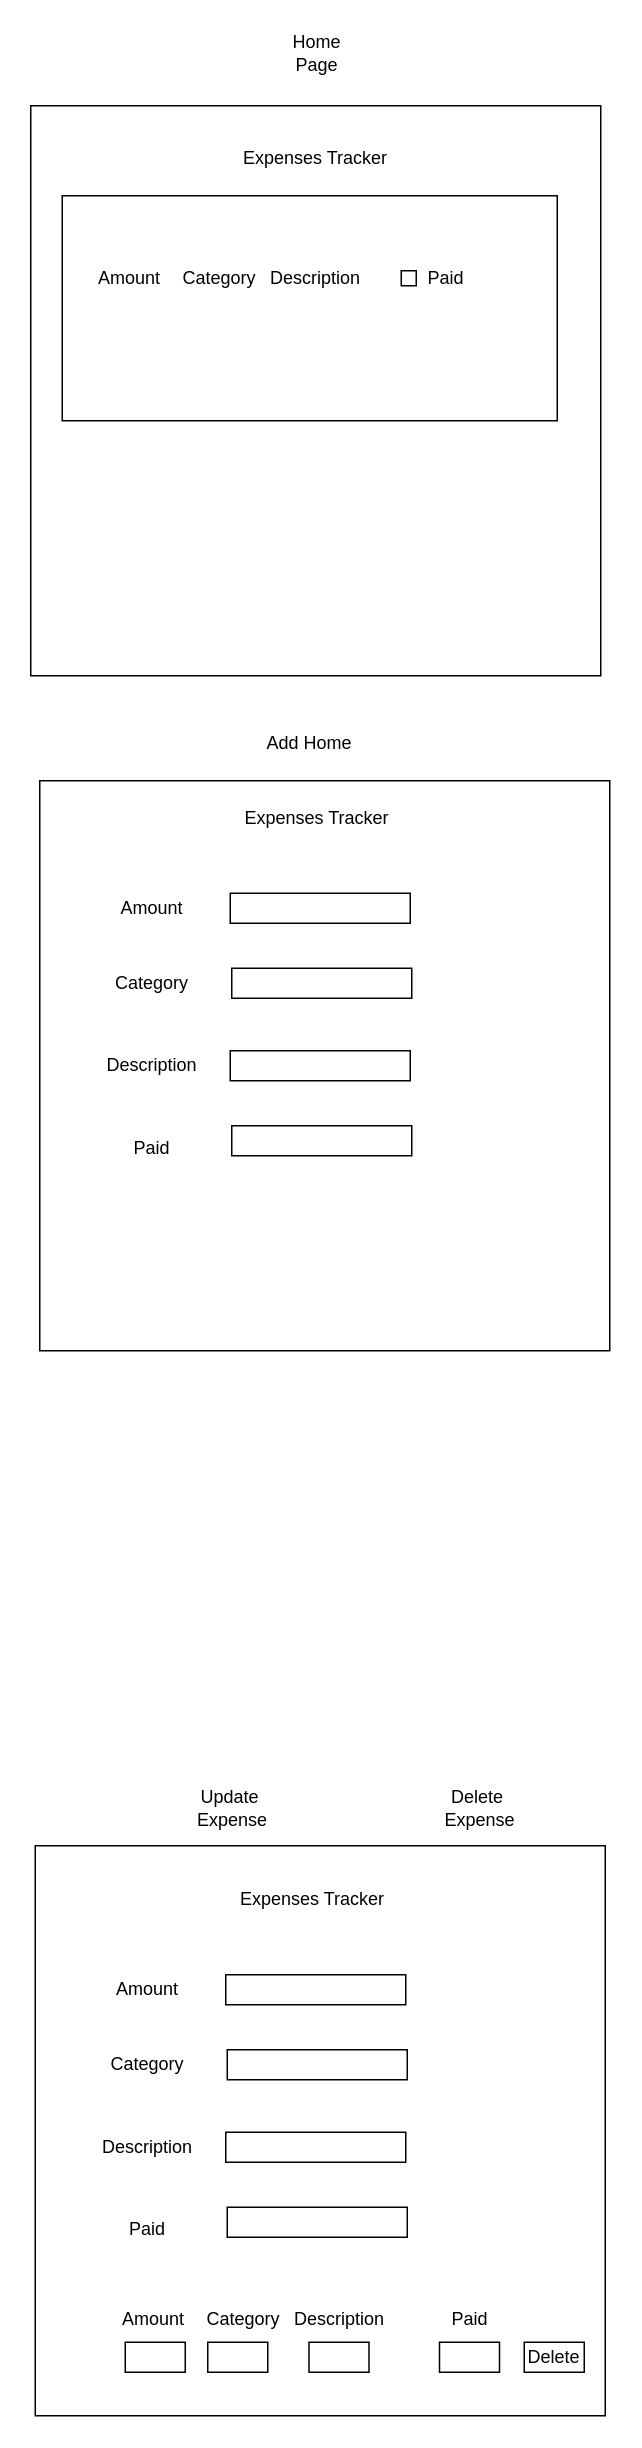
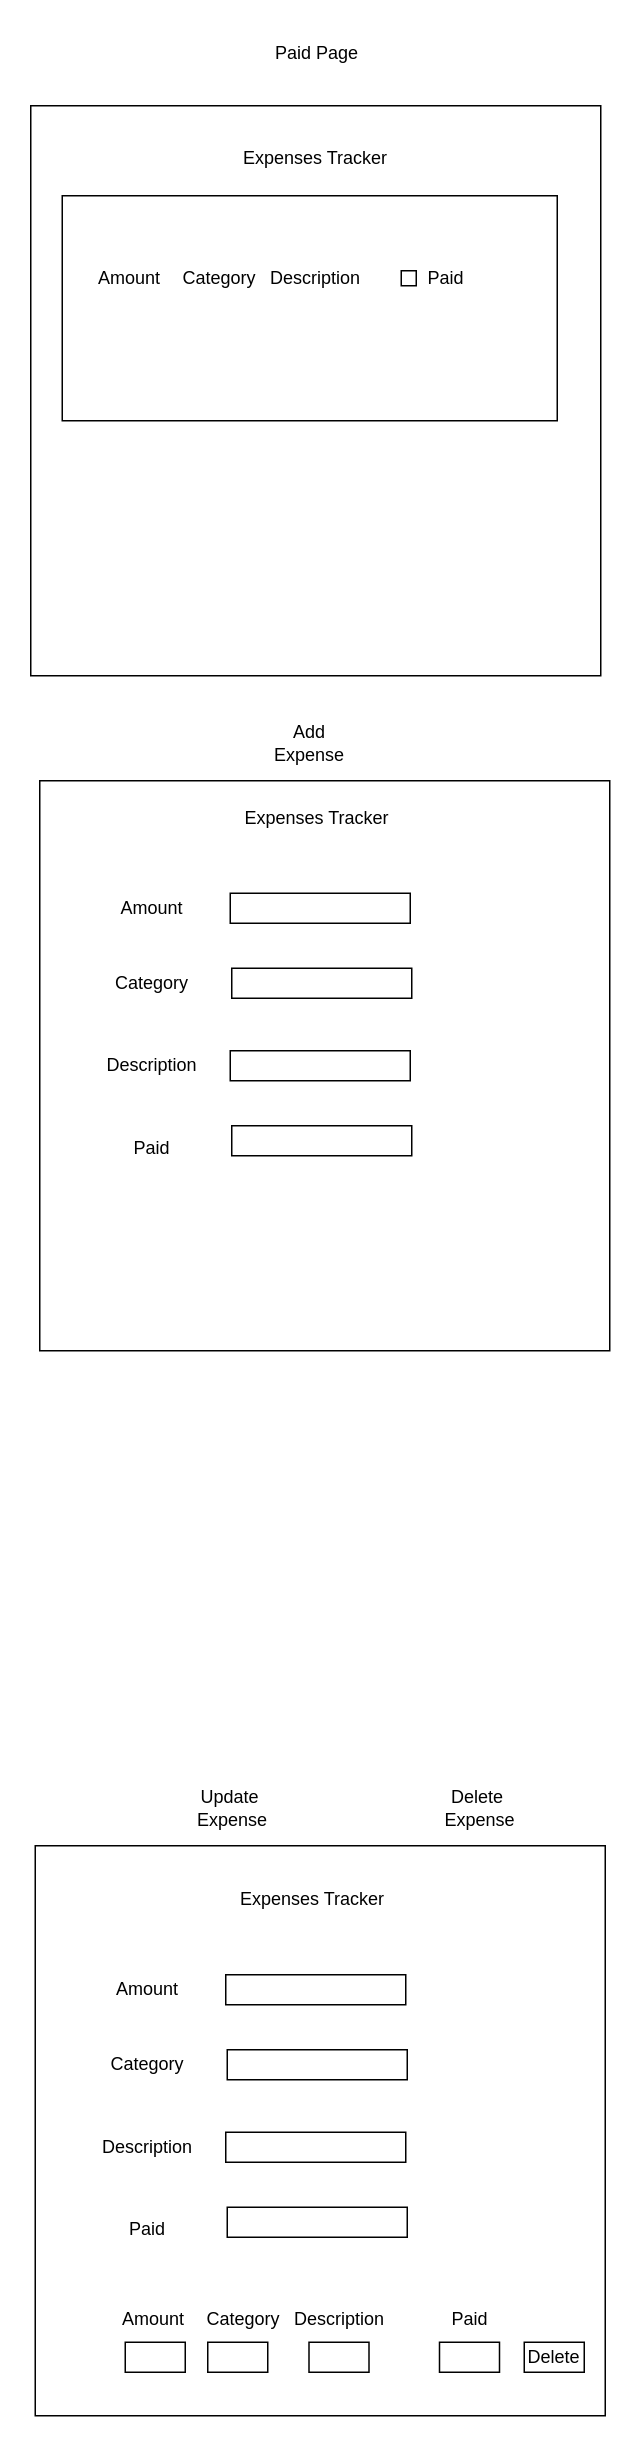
(317, 53) -> (317, 53)
(310, 743) -> (310, 743)
